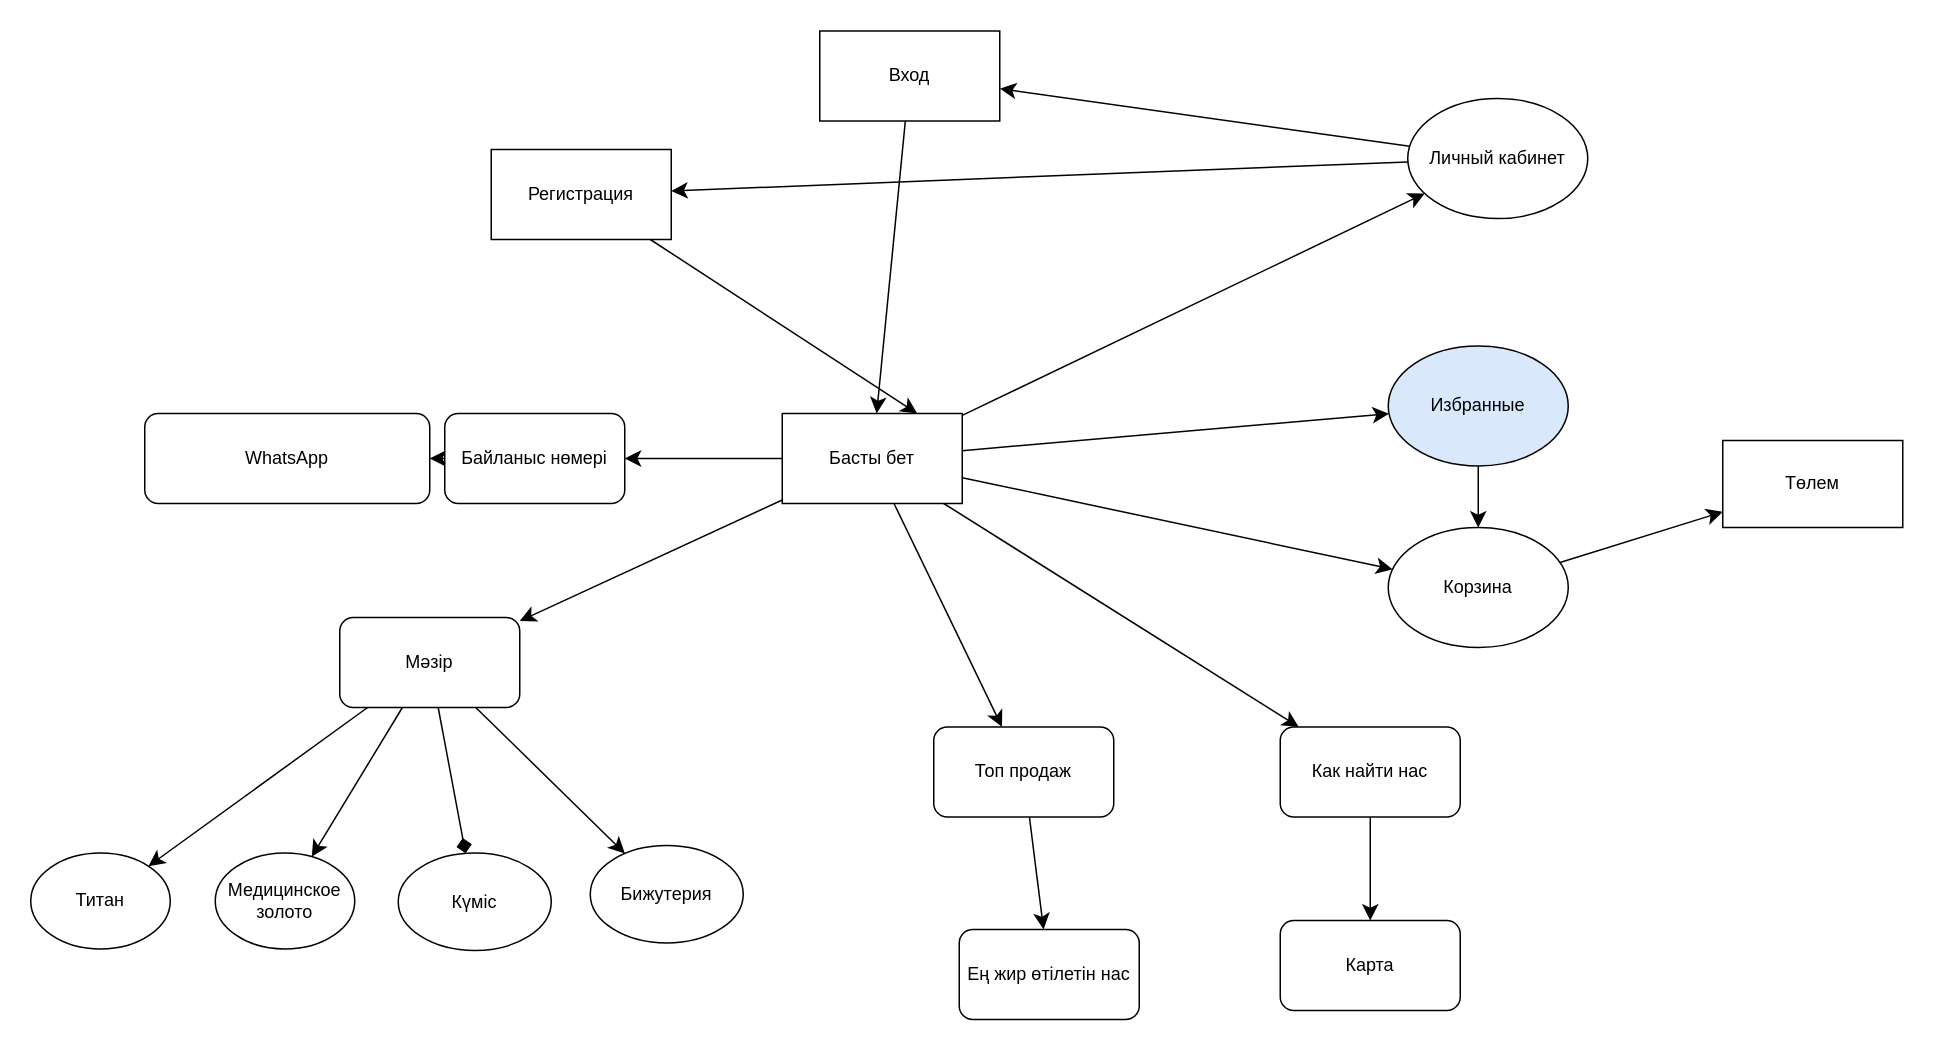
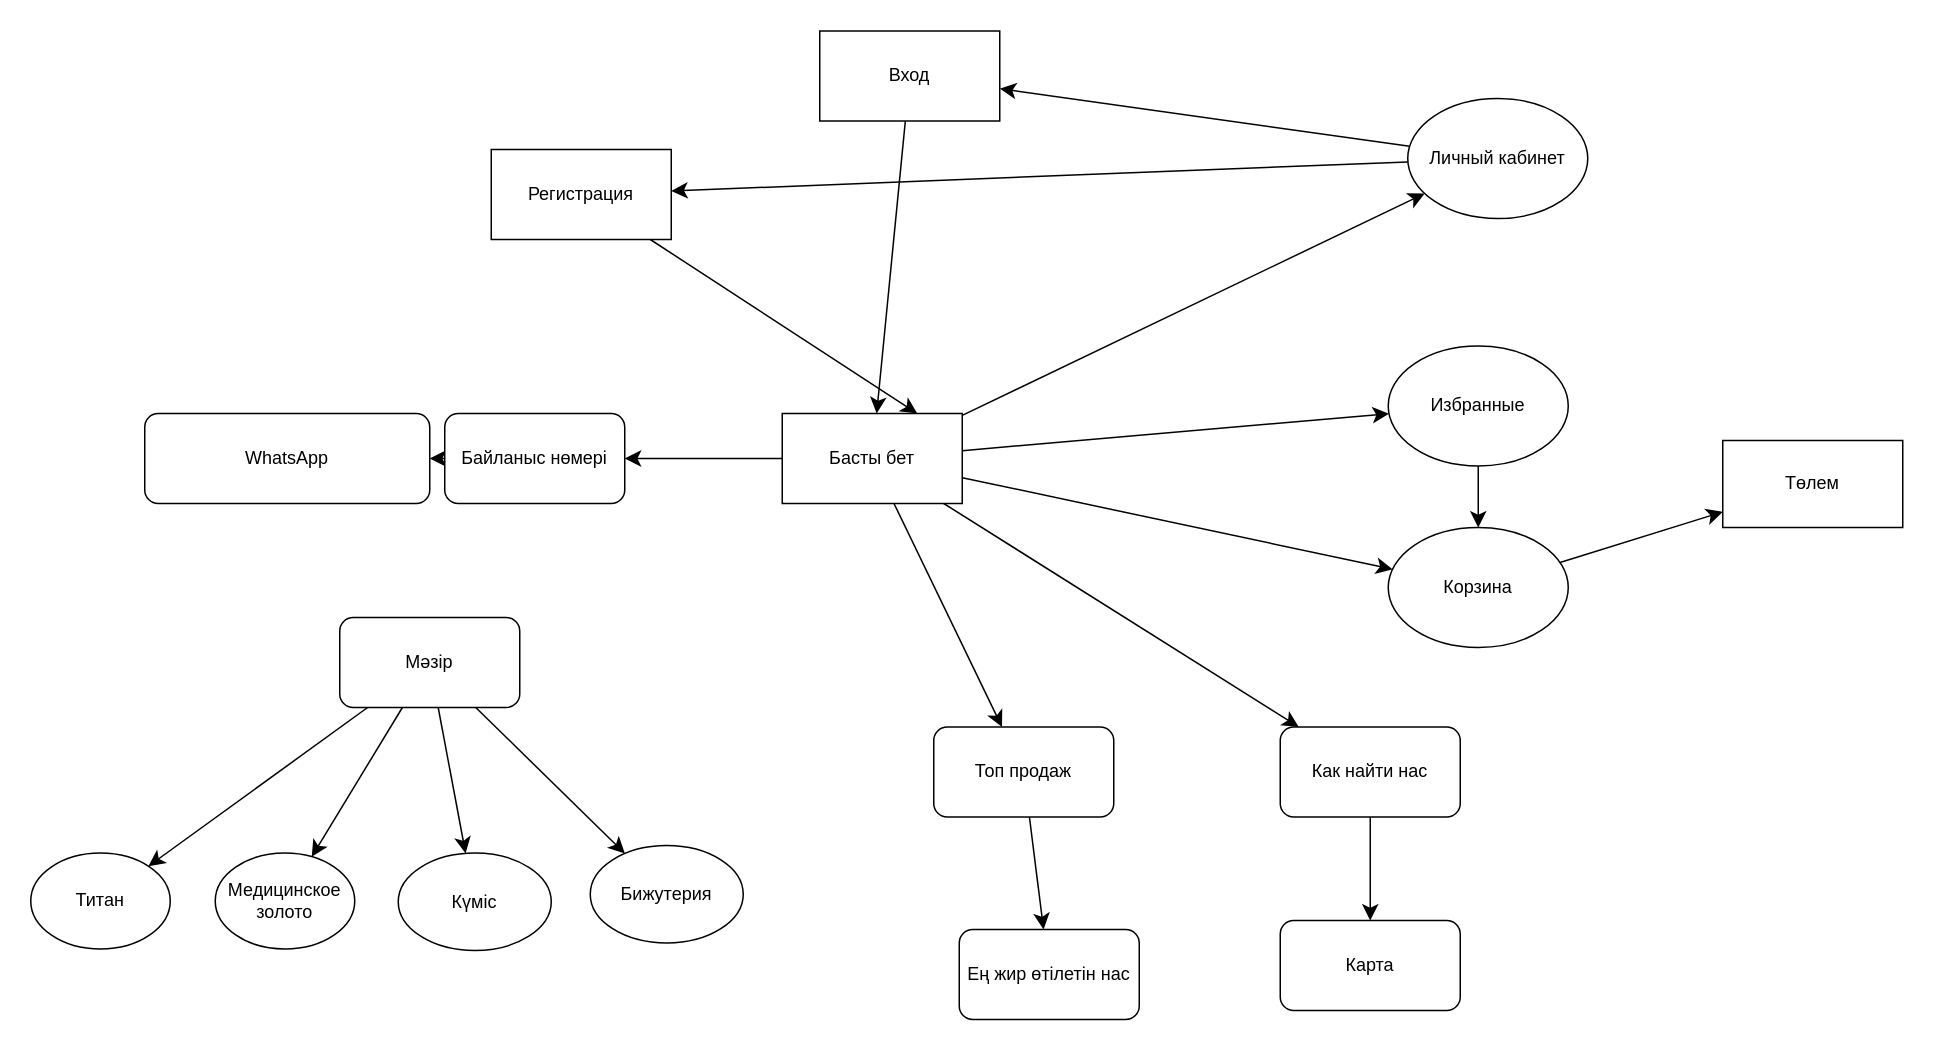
(1478, 406) -> (1478, 406)
(655, 558) -> none
(463, 838) -> (463, 838)
